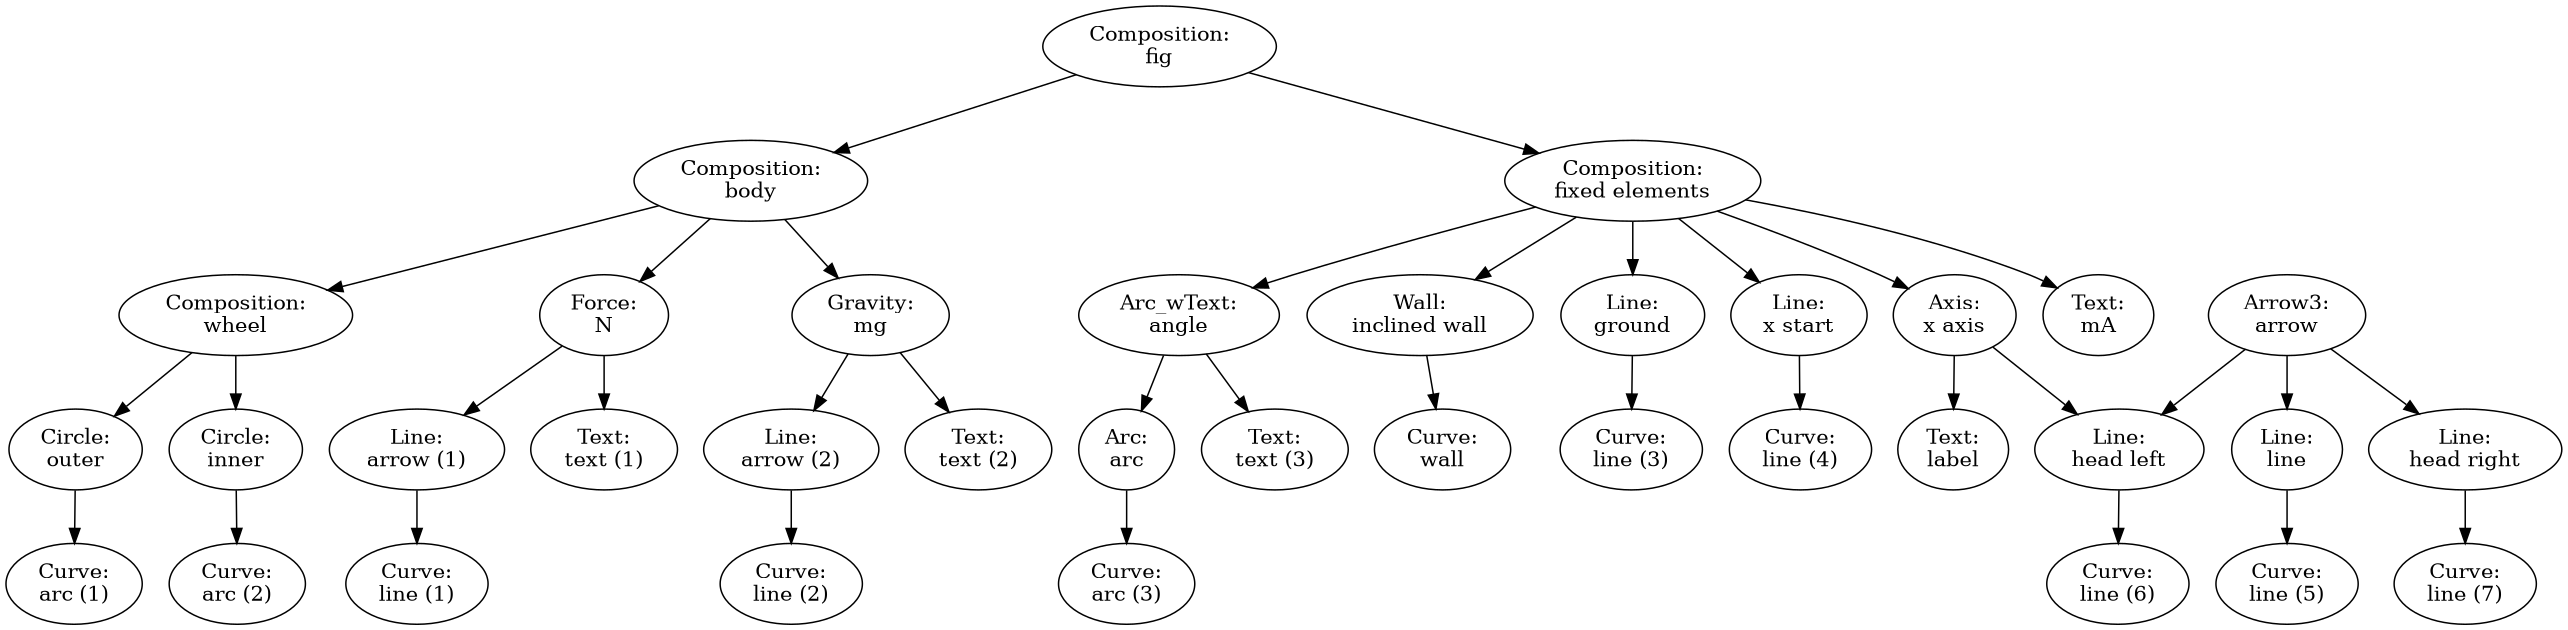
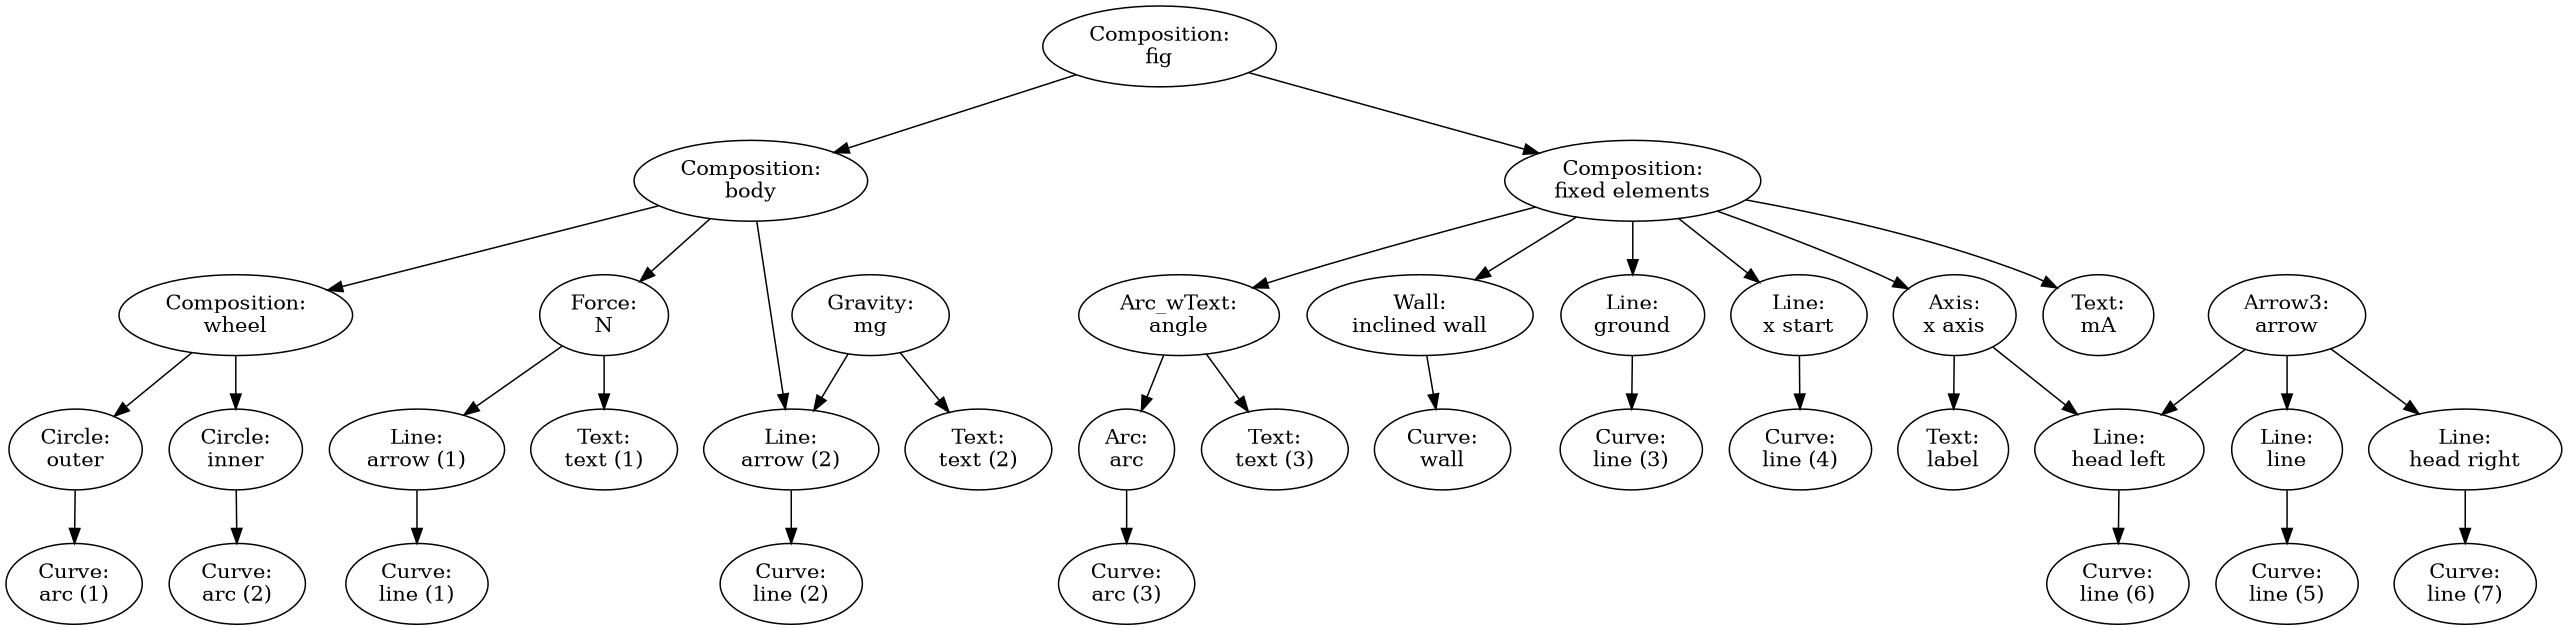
(806, 243) -> (770, 308)
